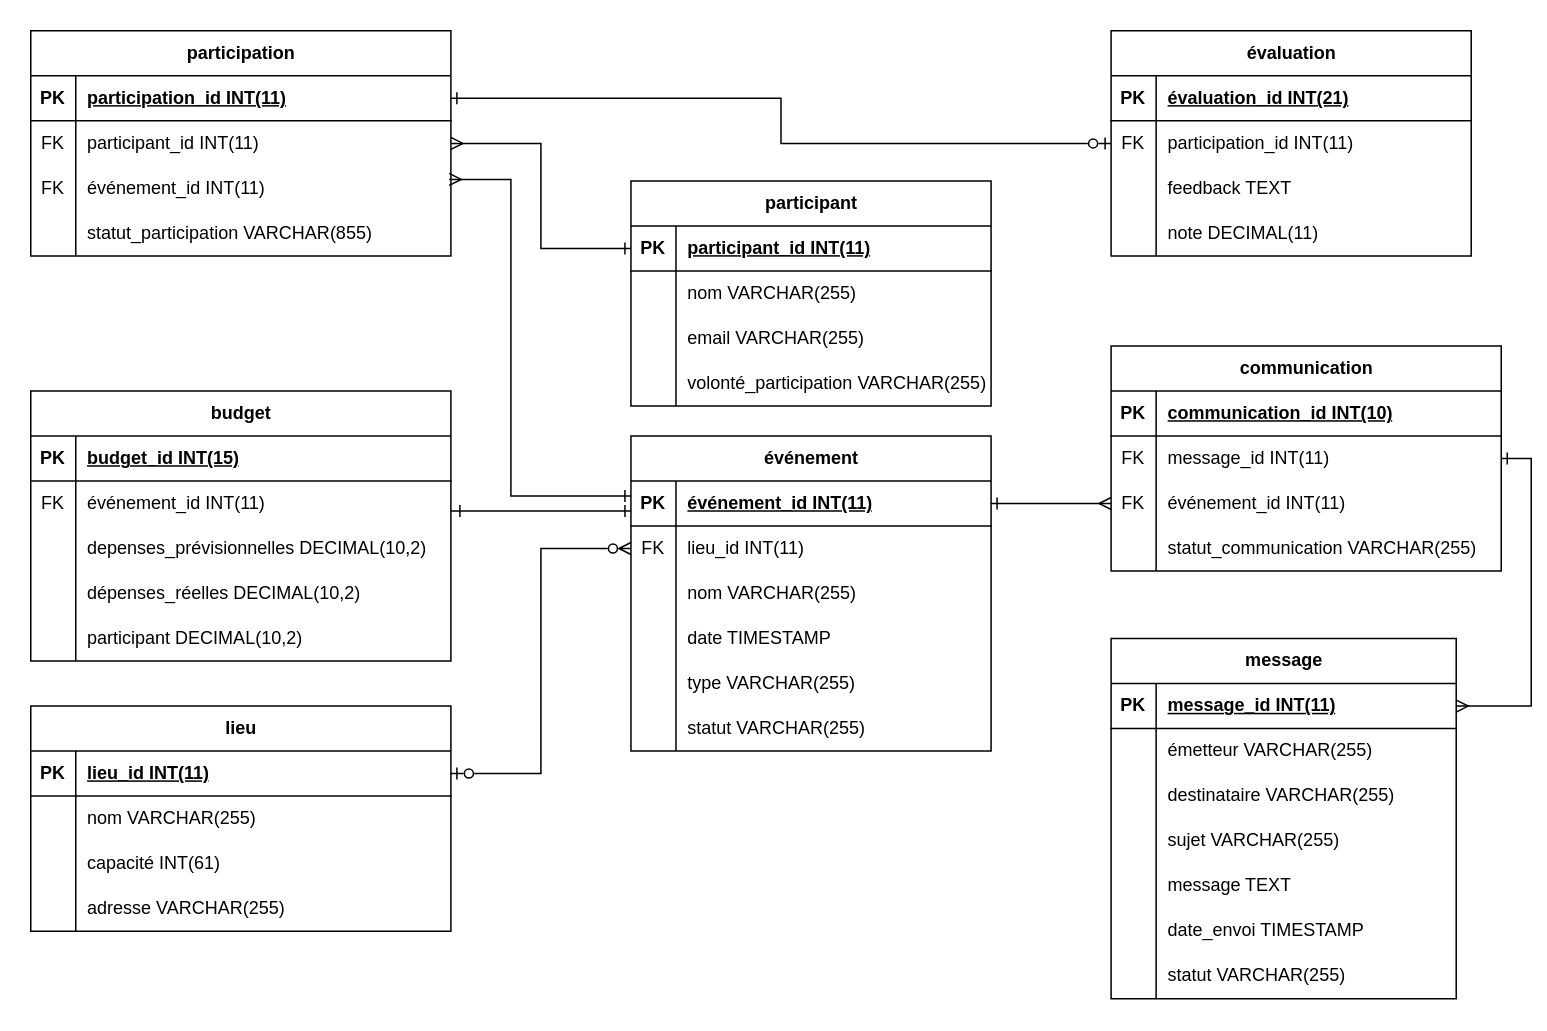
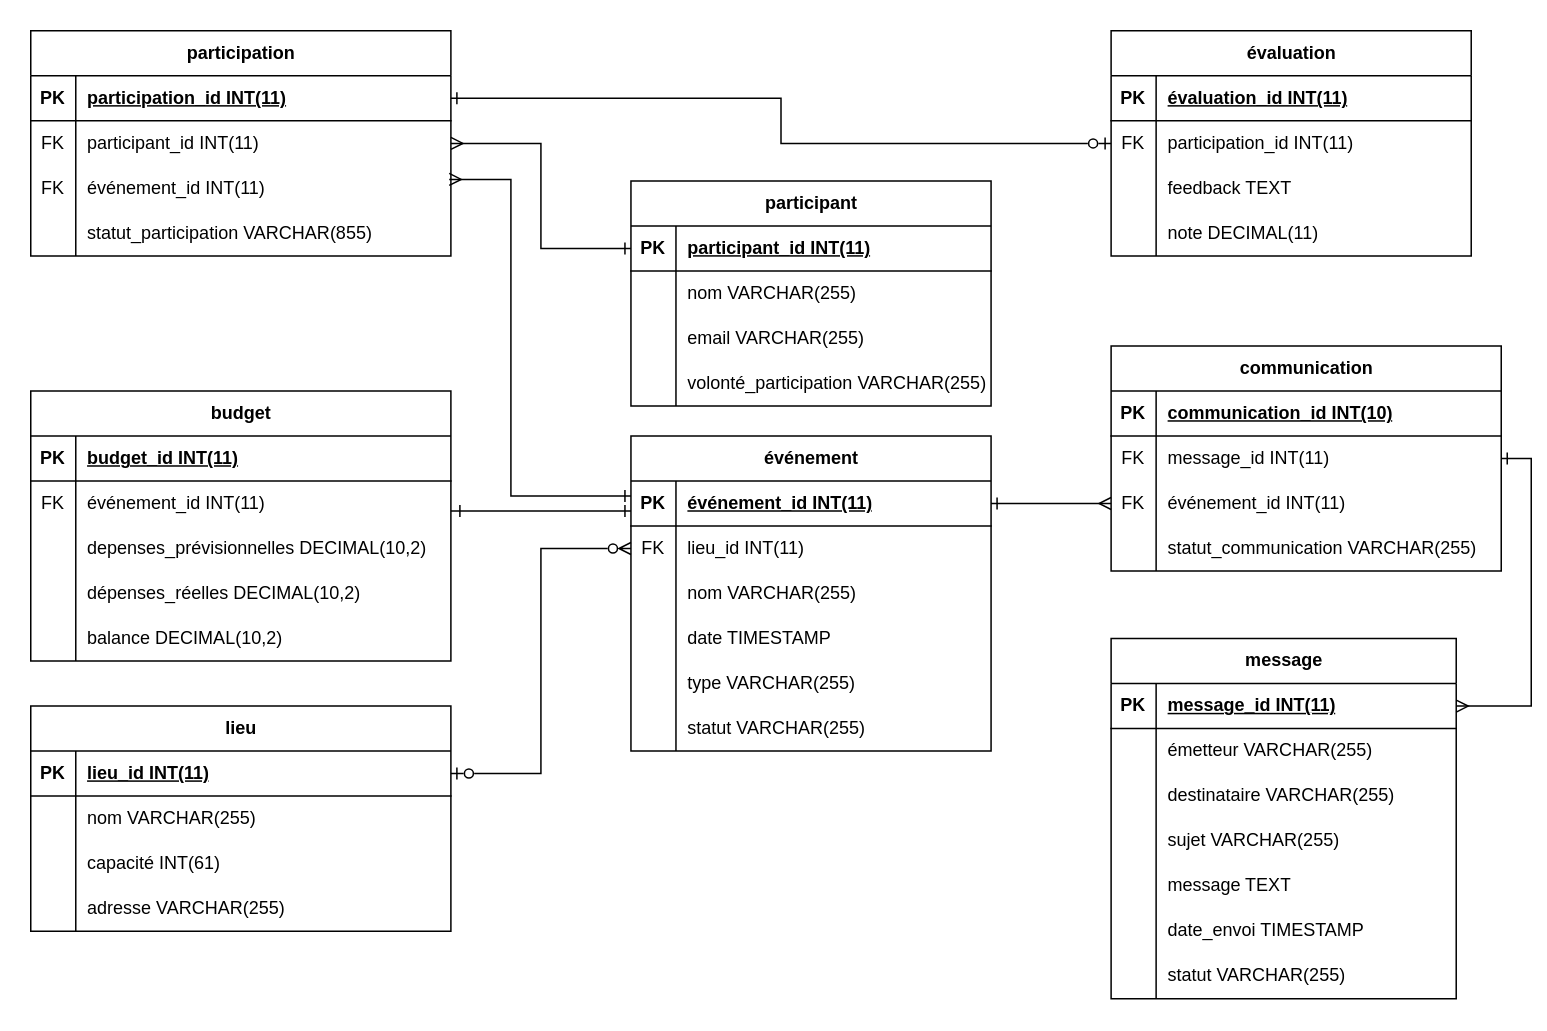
(1264, 98) -> (1264, 98)
(169, 458) -> (169, 458)
(204, 638) -> (187, 638)
